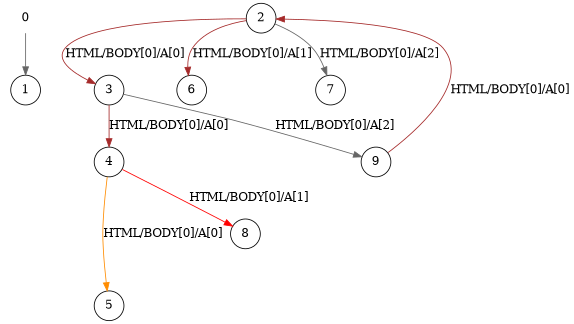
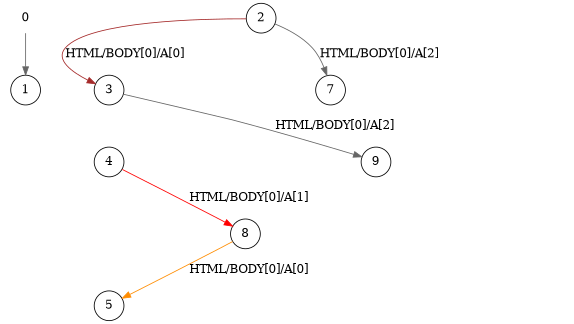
(429, 39) -> none
(192, 90) -> none
(109, 122) -> none
(103, 230) -> (181, 268)
